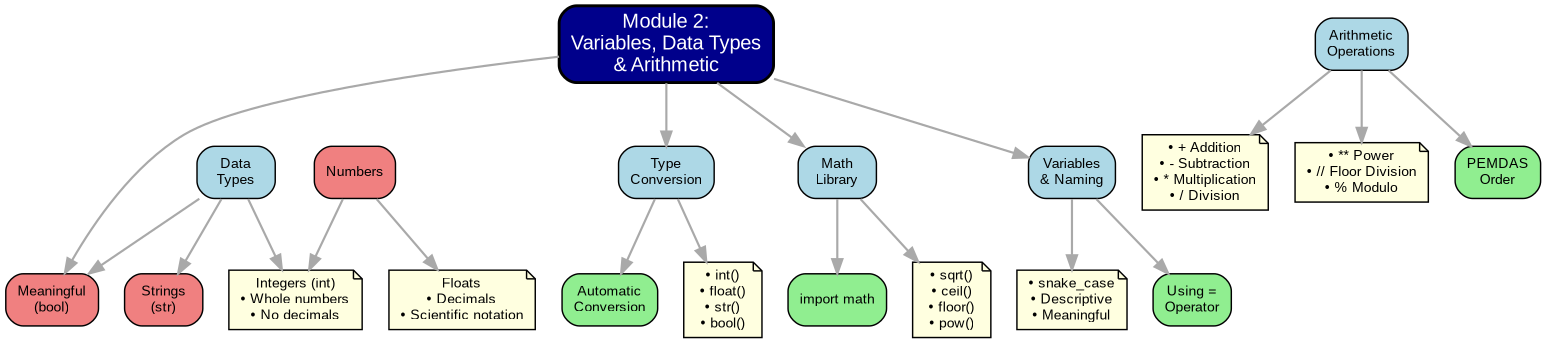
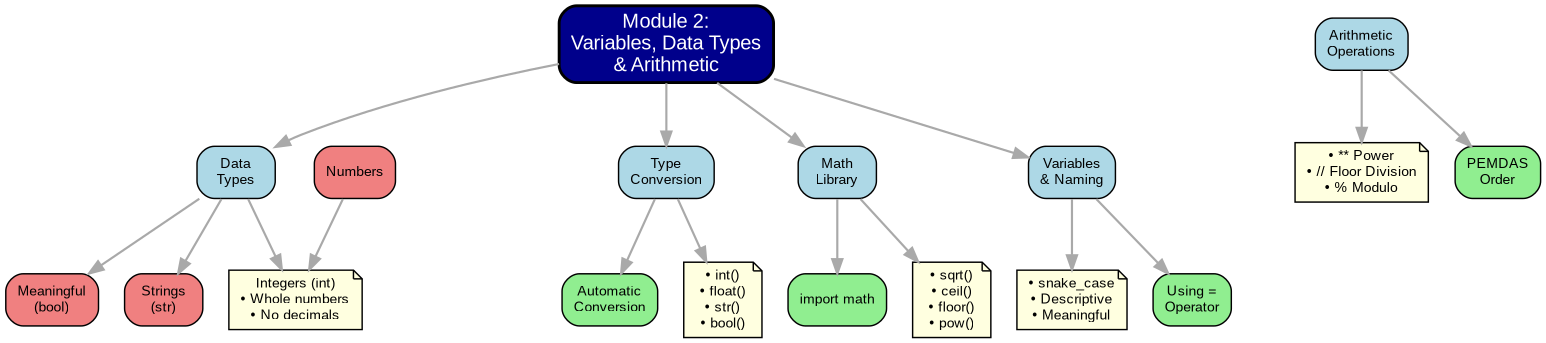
(286, 101) -> (422, 96)
(1205, 172) -> none
(462, 300) -> none
